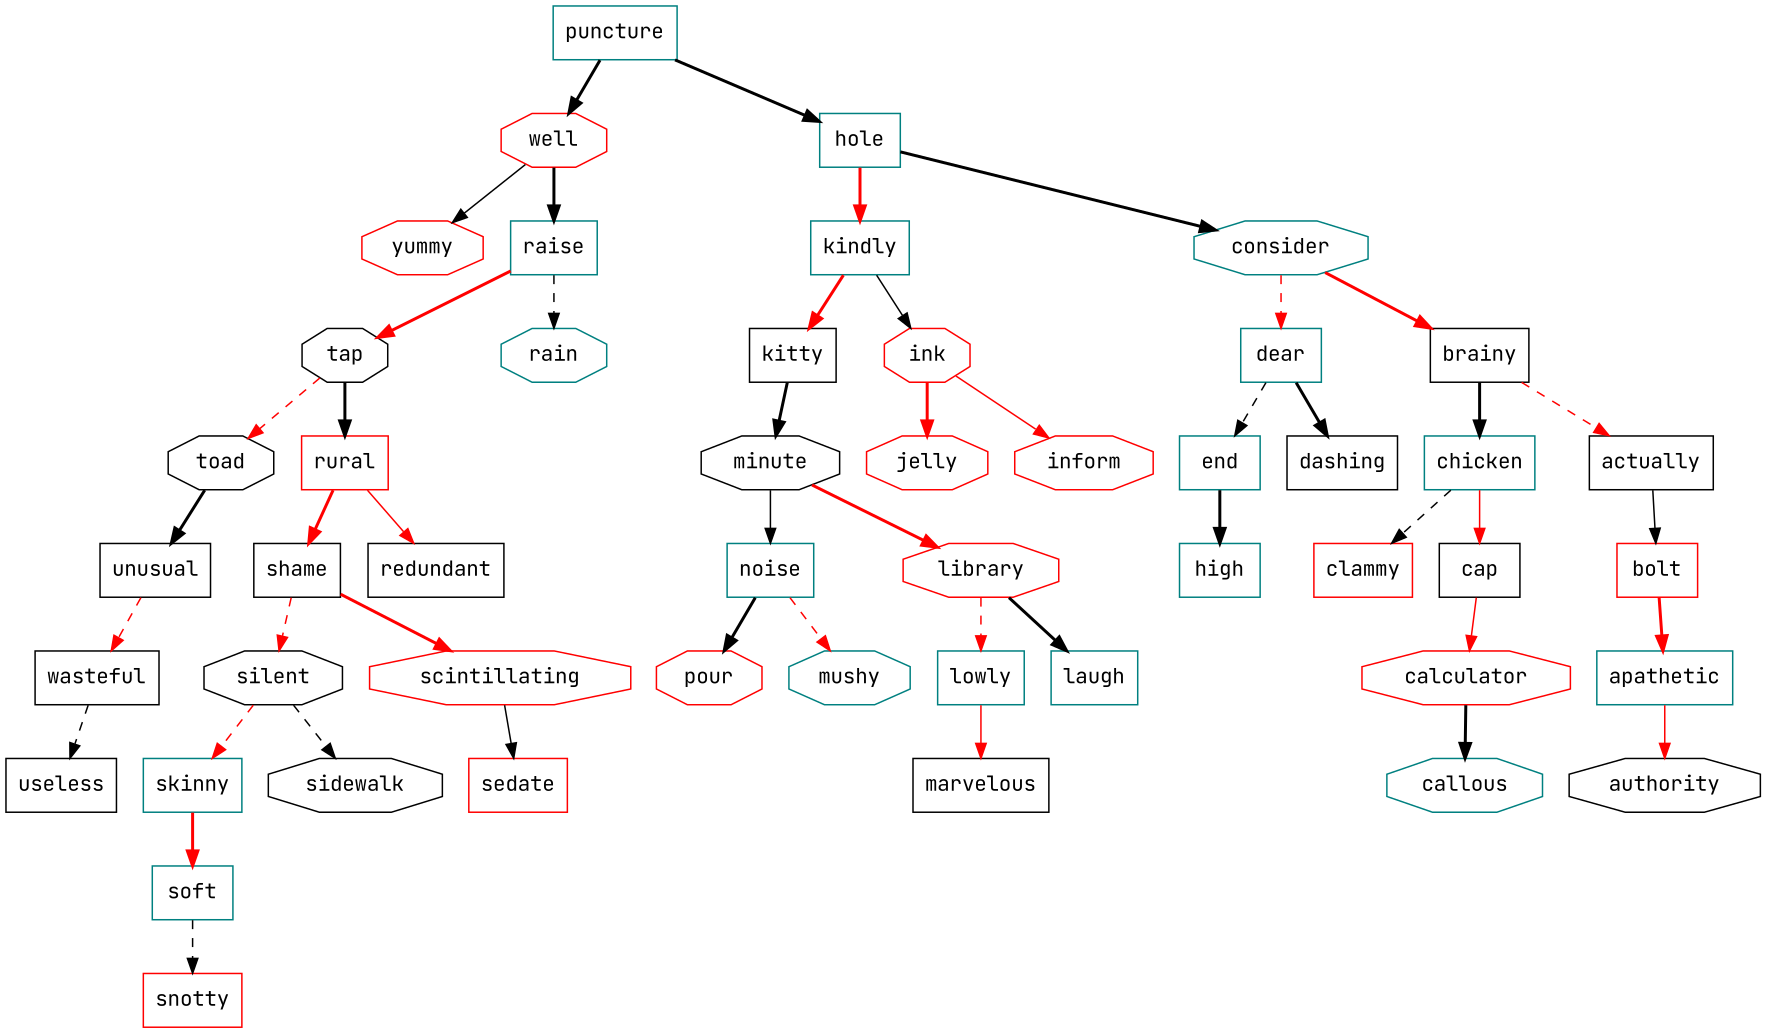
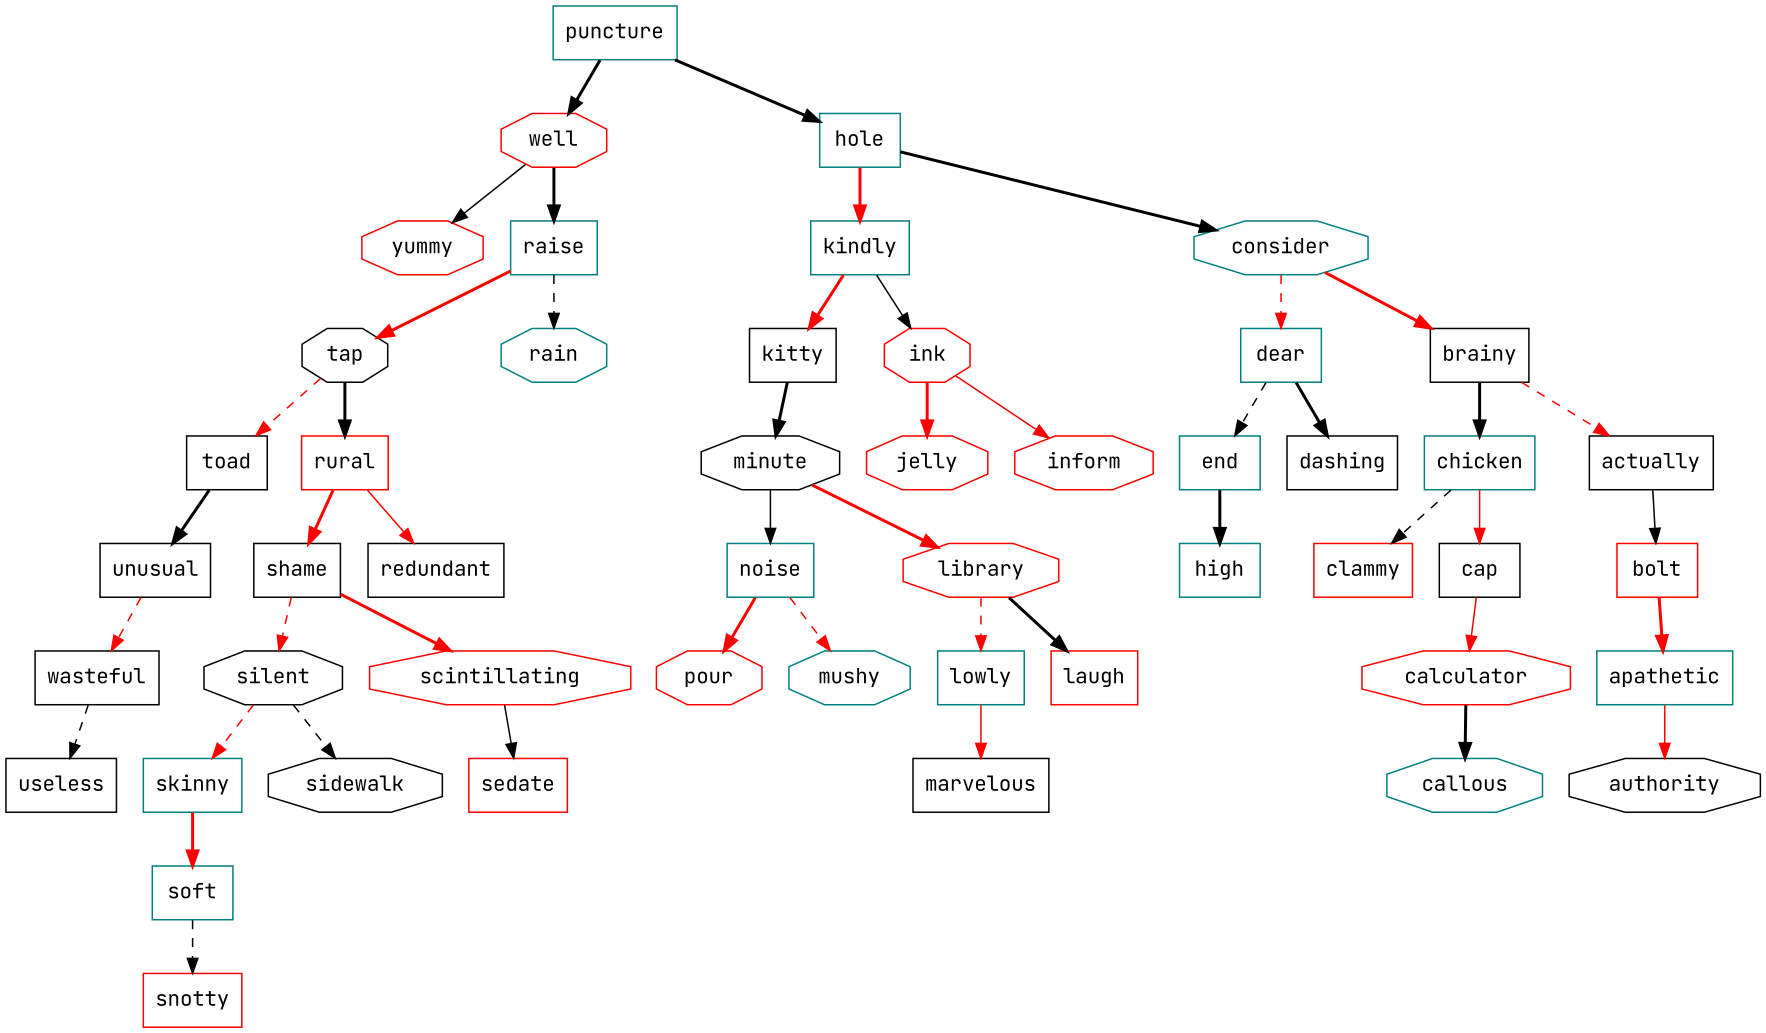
(221, 463) -> (227, 463)
(744, 618) -> (744, 618)
(1094, 678) -> (1094, 678)
